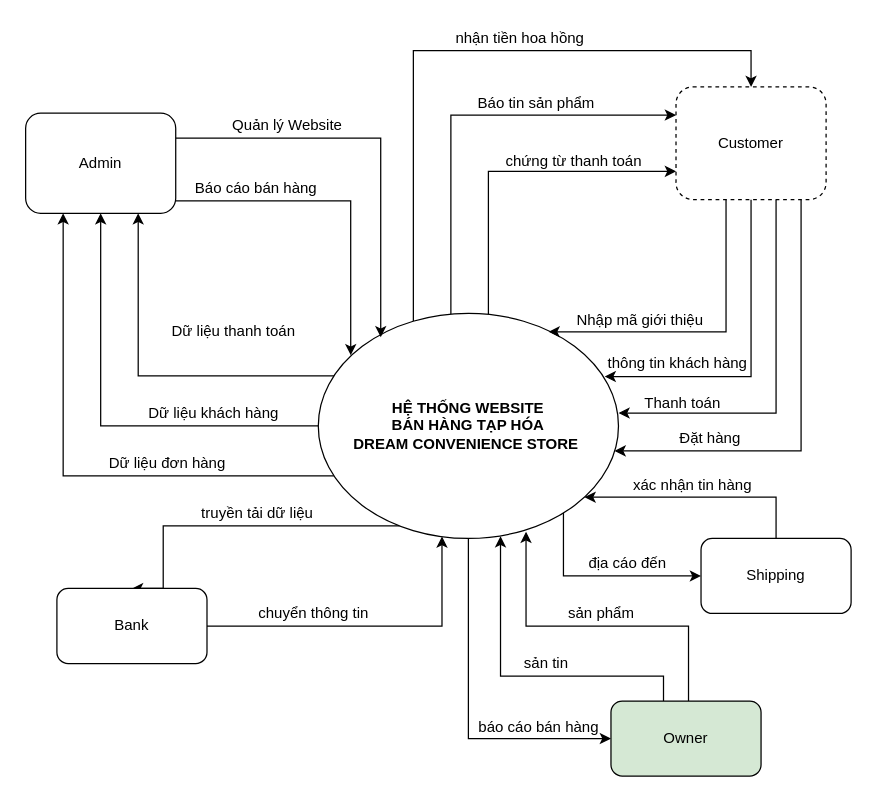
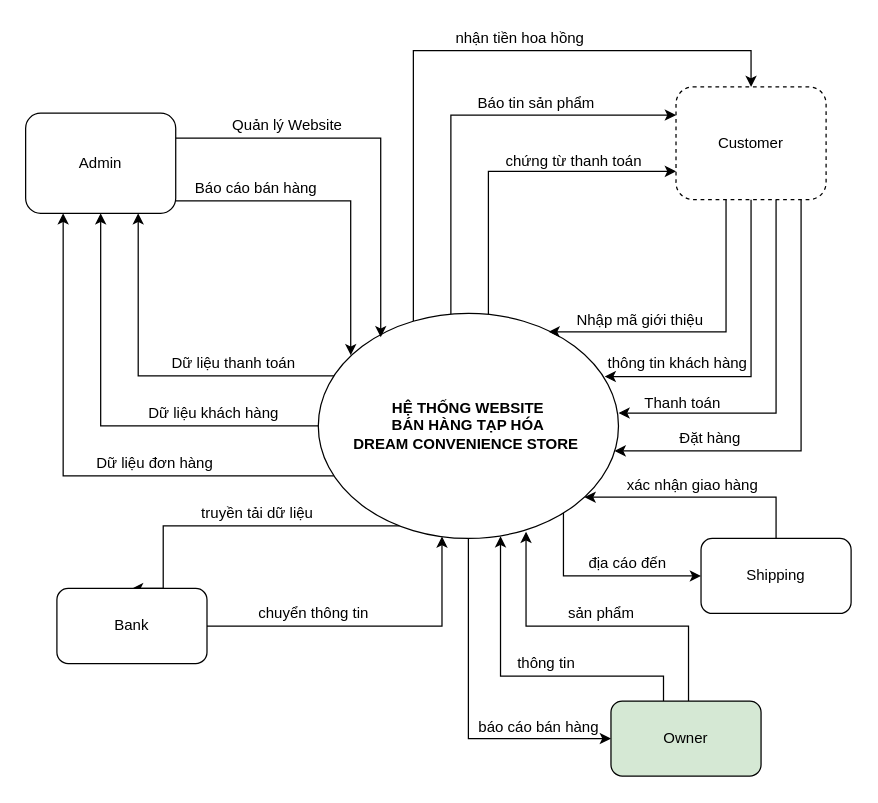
(233, 332) -> (233, 363)
(167, 463) -> (154, 463)
(693, 486) -> (693, 486)
(546, 663) -> (546, 663)
